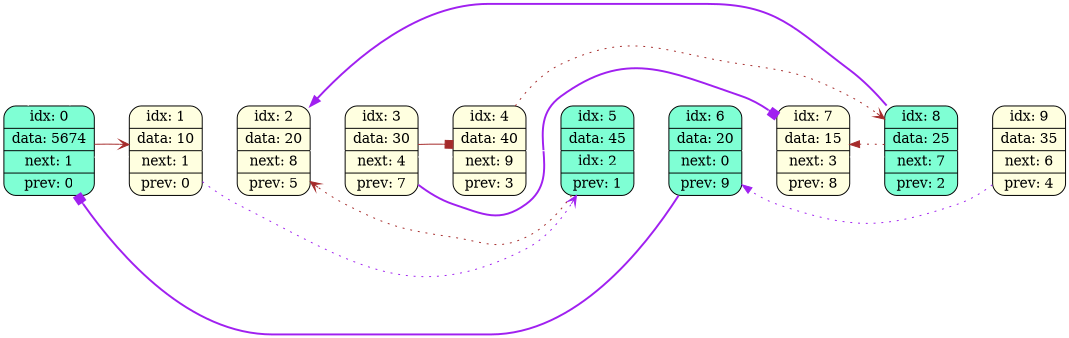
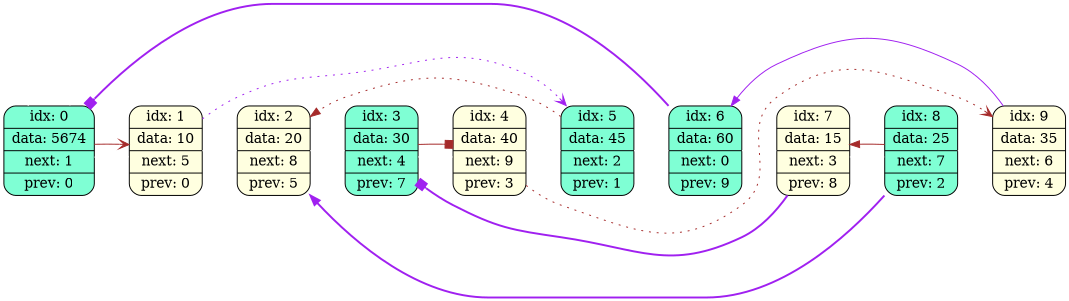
(691, 55) -> (760, 171)
(556, 102) -> (611, 247)
(705, 139) -> (705, 139)
(872, 144) -> (872, 144)
(382, 151) -> (382, 151)
(166, 161) -> (166, 161)
(597, 161) -> (597, 161)
(872, 223) -> (872, 39)
(449, 237) -> (441, 78)
